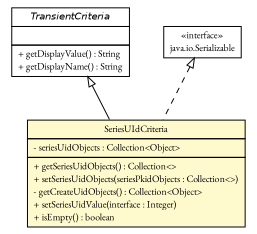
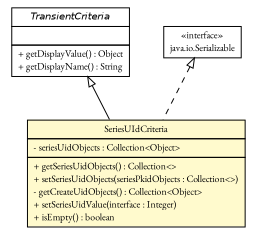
(69, 54) -> (71, 54)
